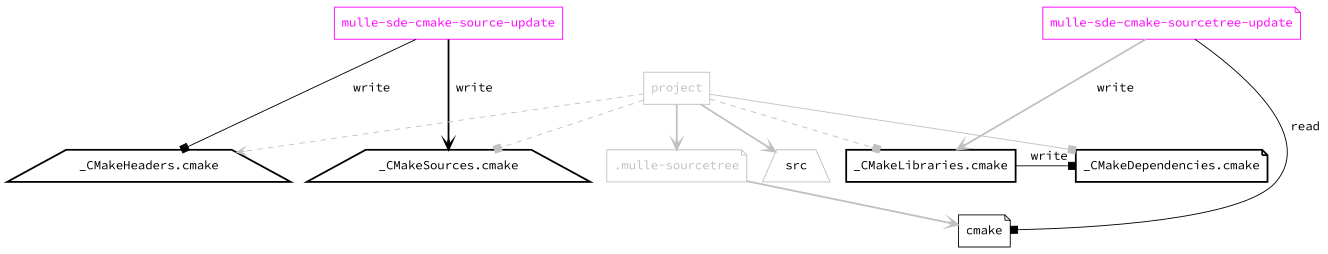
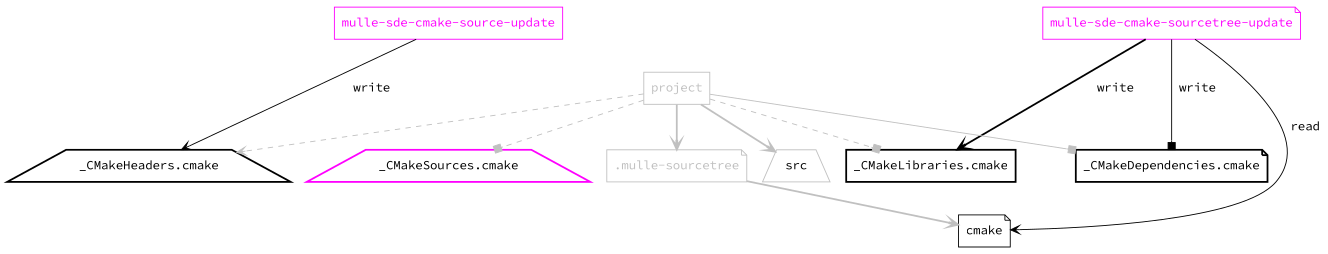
(449, 90) -> none
(1055, 92) -> (1055, 92)
(303, 93) -> (303, 93)
(449, 166) -> (449, 166)
(1041, 166) -> (1172, 90)
(1240, 202) -> (1240, 202)
